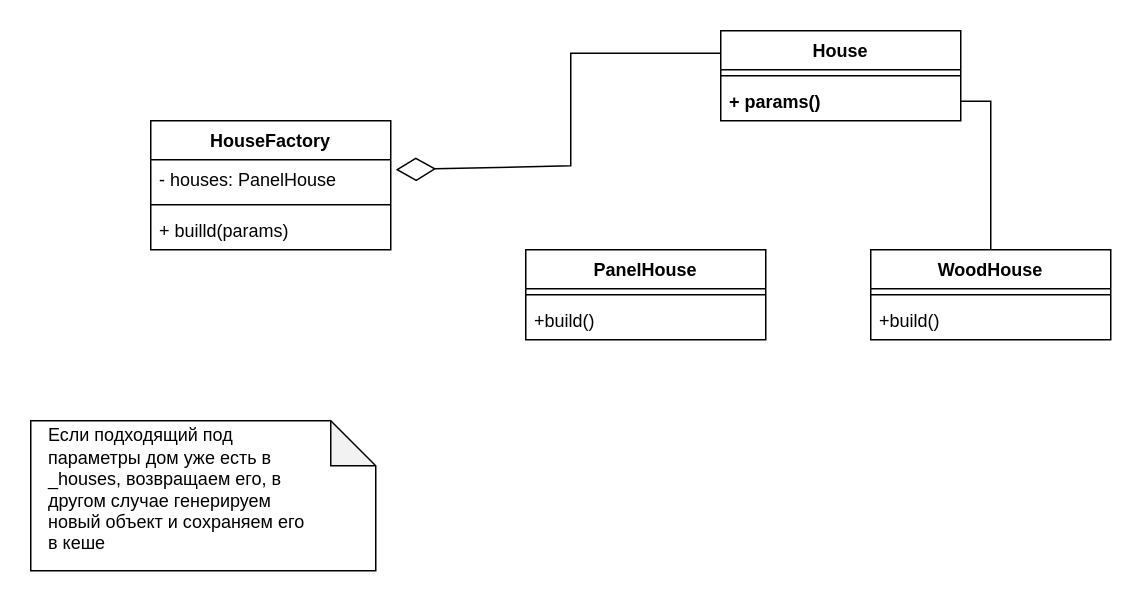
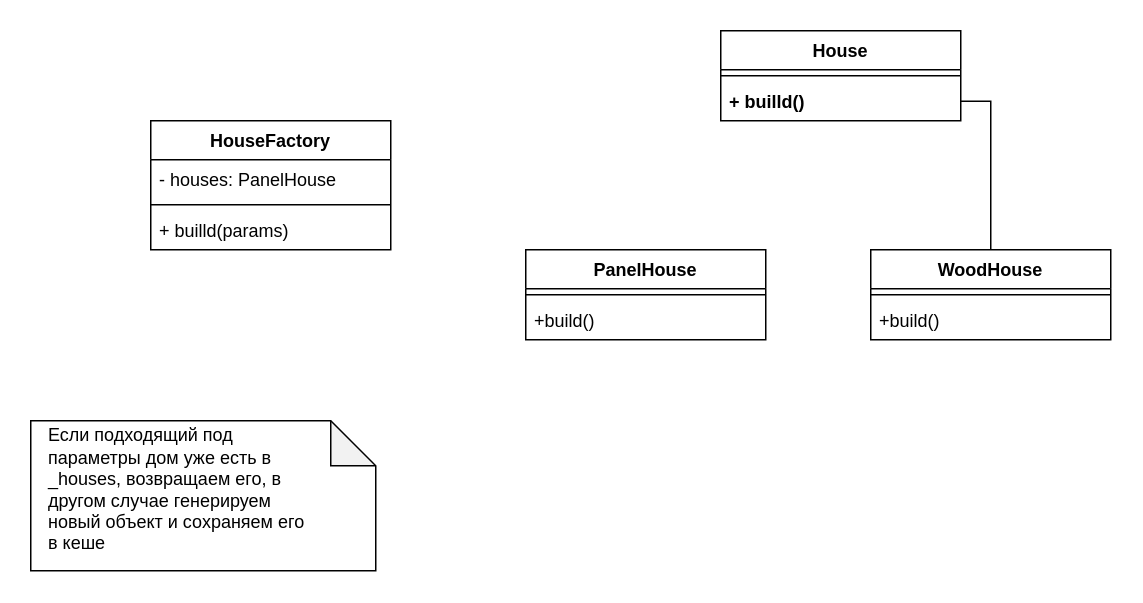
(571, 102) -> none
(777, 102) -> (770, 102)
